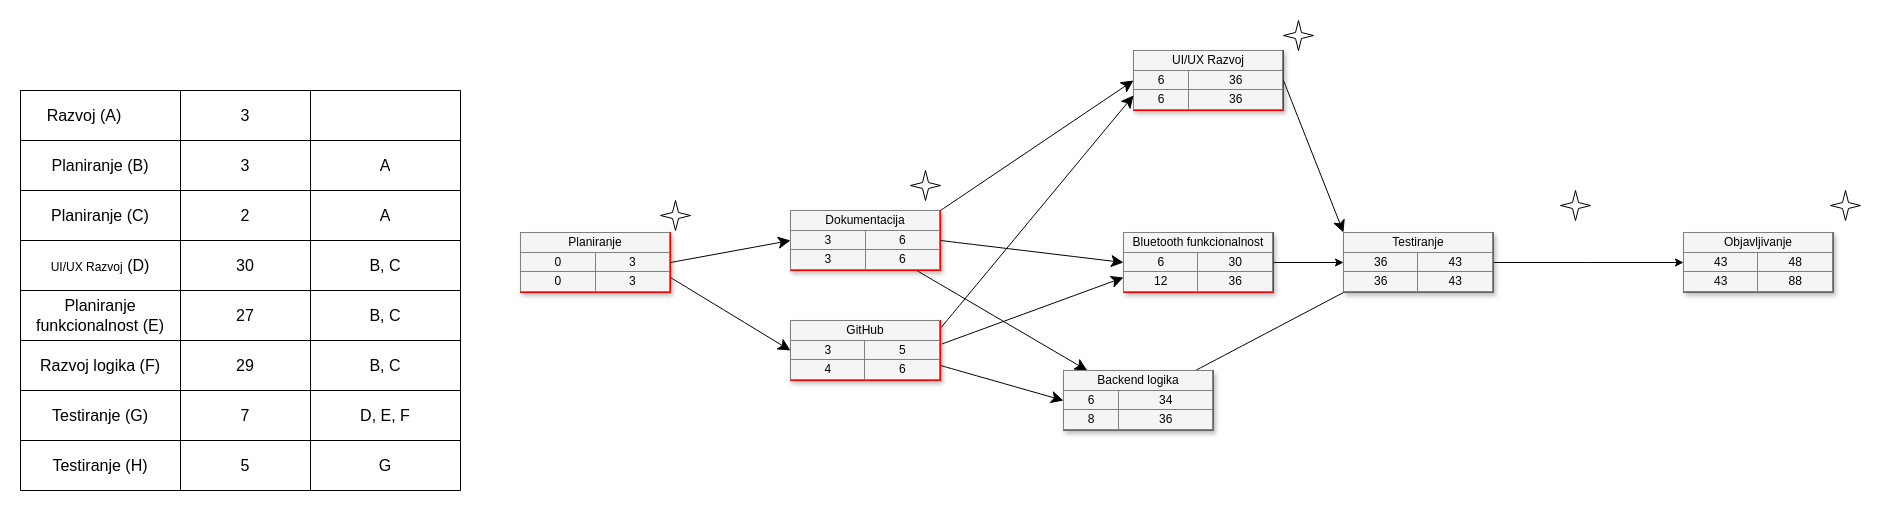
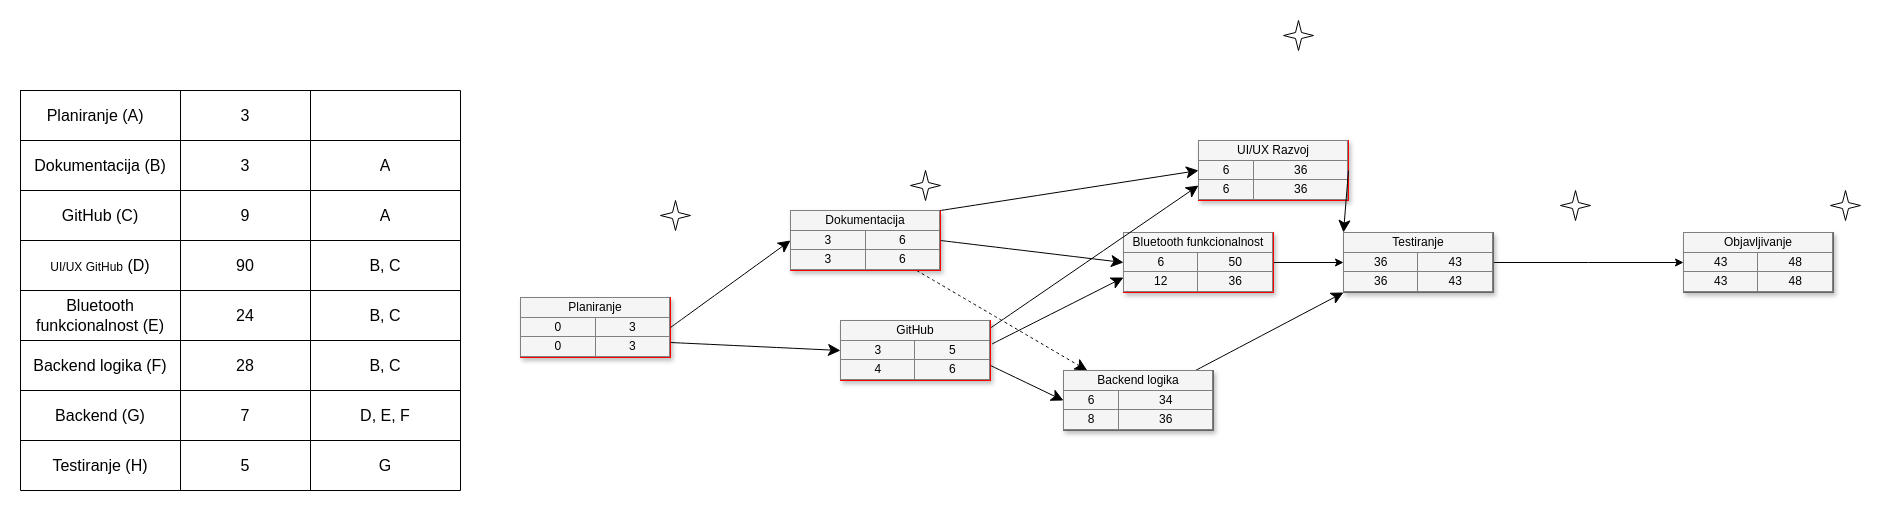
(1209, 81) -> (1274, 171)
(101, 116) -> (101, 116)
(101, 166) -> (101, 166)
(101, 216) -> (101, 216)
(246, 216) -> (246, 216)
(1199, 254) -> (1199, 254)
(1759, 254) -> (1759, 254)
(596, 263) -> (596, 328)
(101, 266) -> (101, 266)
(246, 266) -> (246, 266)
(1337, 296) -> (1333, 298)
(101, 316) -> (101, 316)
(246, 316) -> (246, 316)
(999, 319) -> (999, 319)
(866, 351) -> (916, 351)
(101, 366) -> (101, 366)
(246, 366) -> (246, 366)
(101, 416) -> (101, 416)
